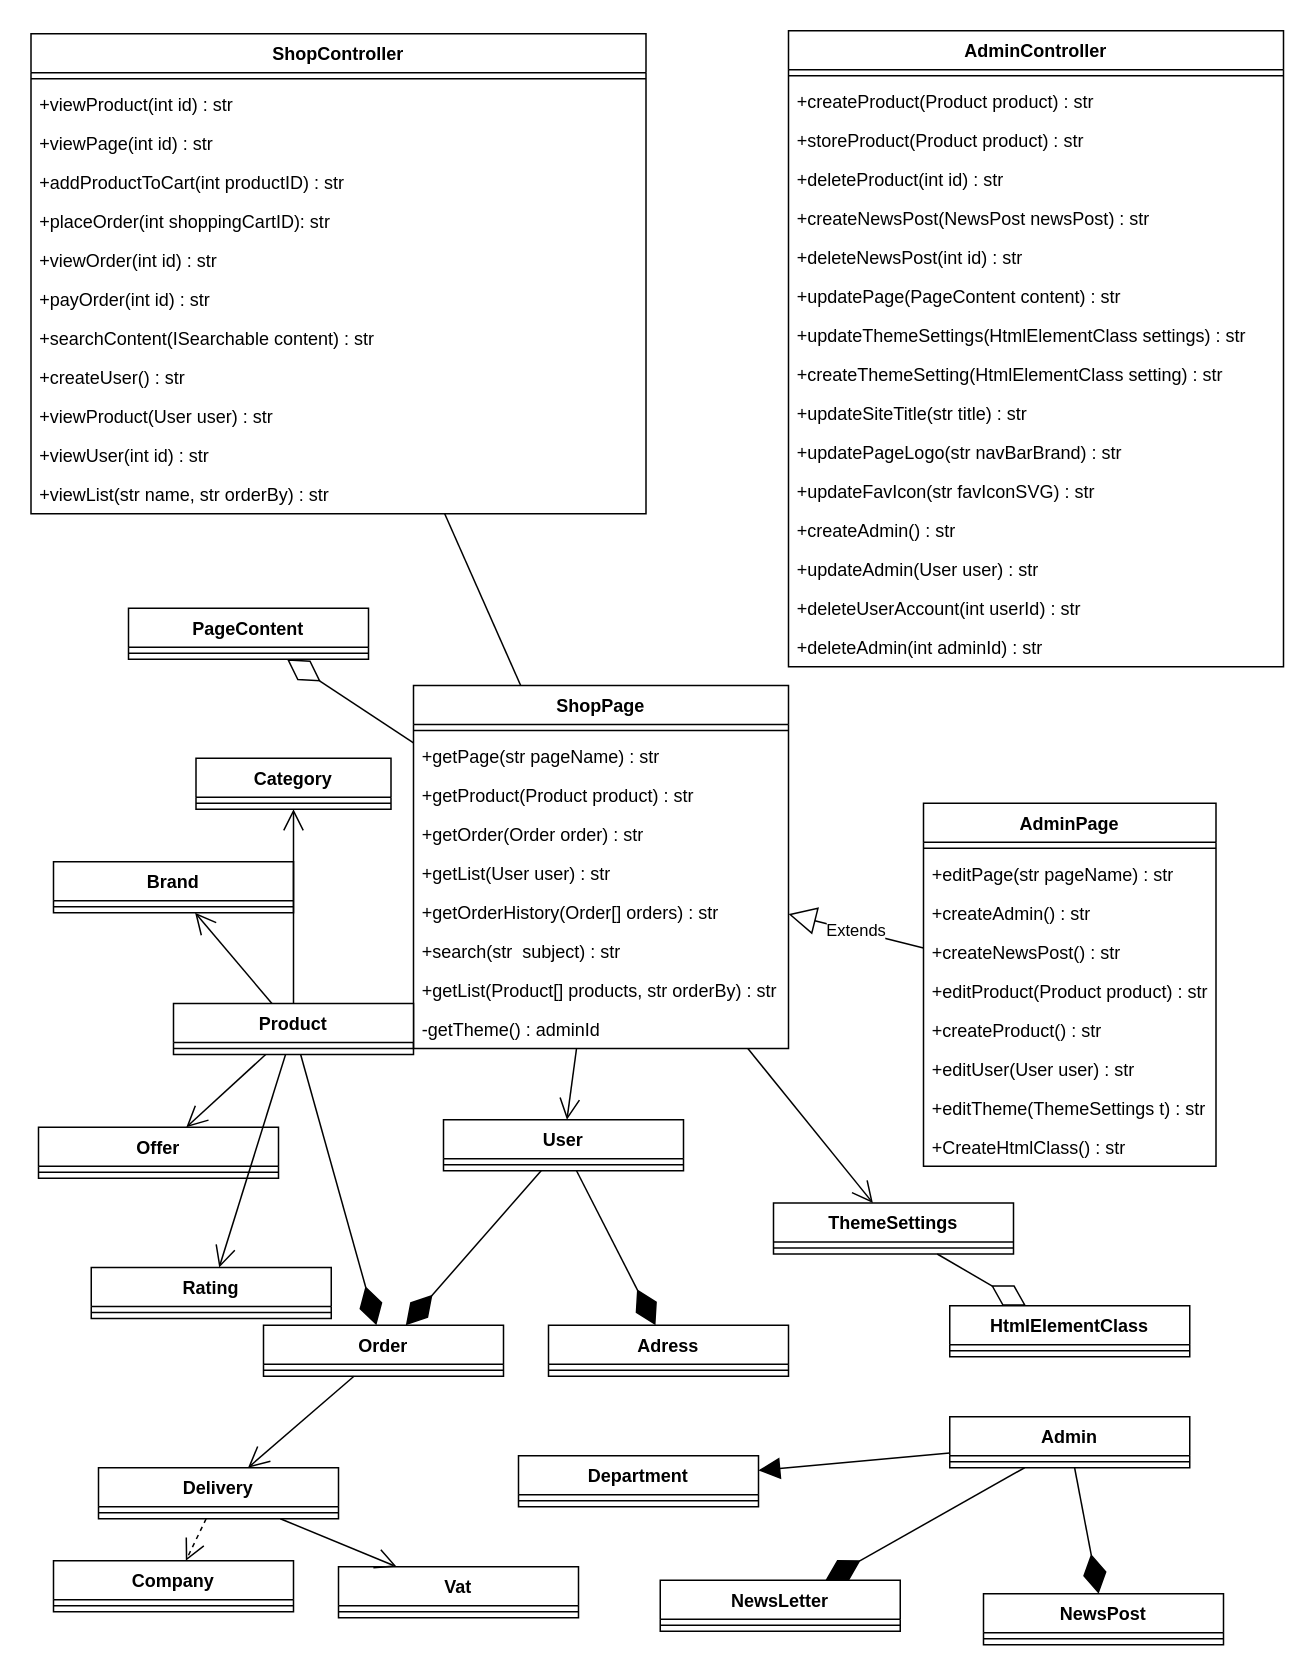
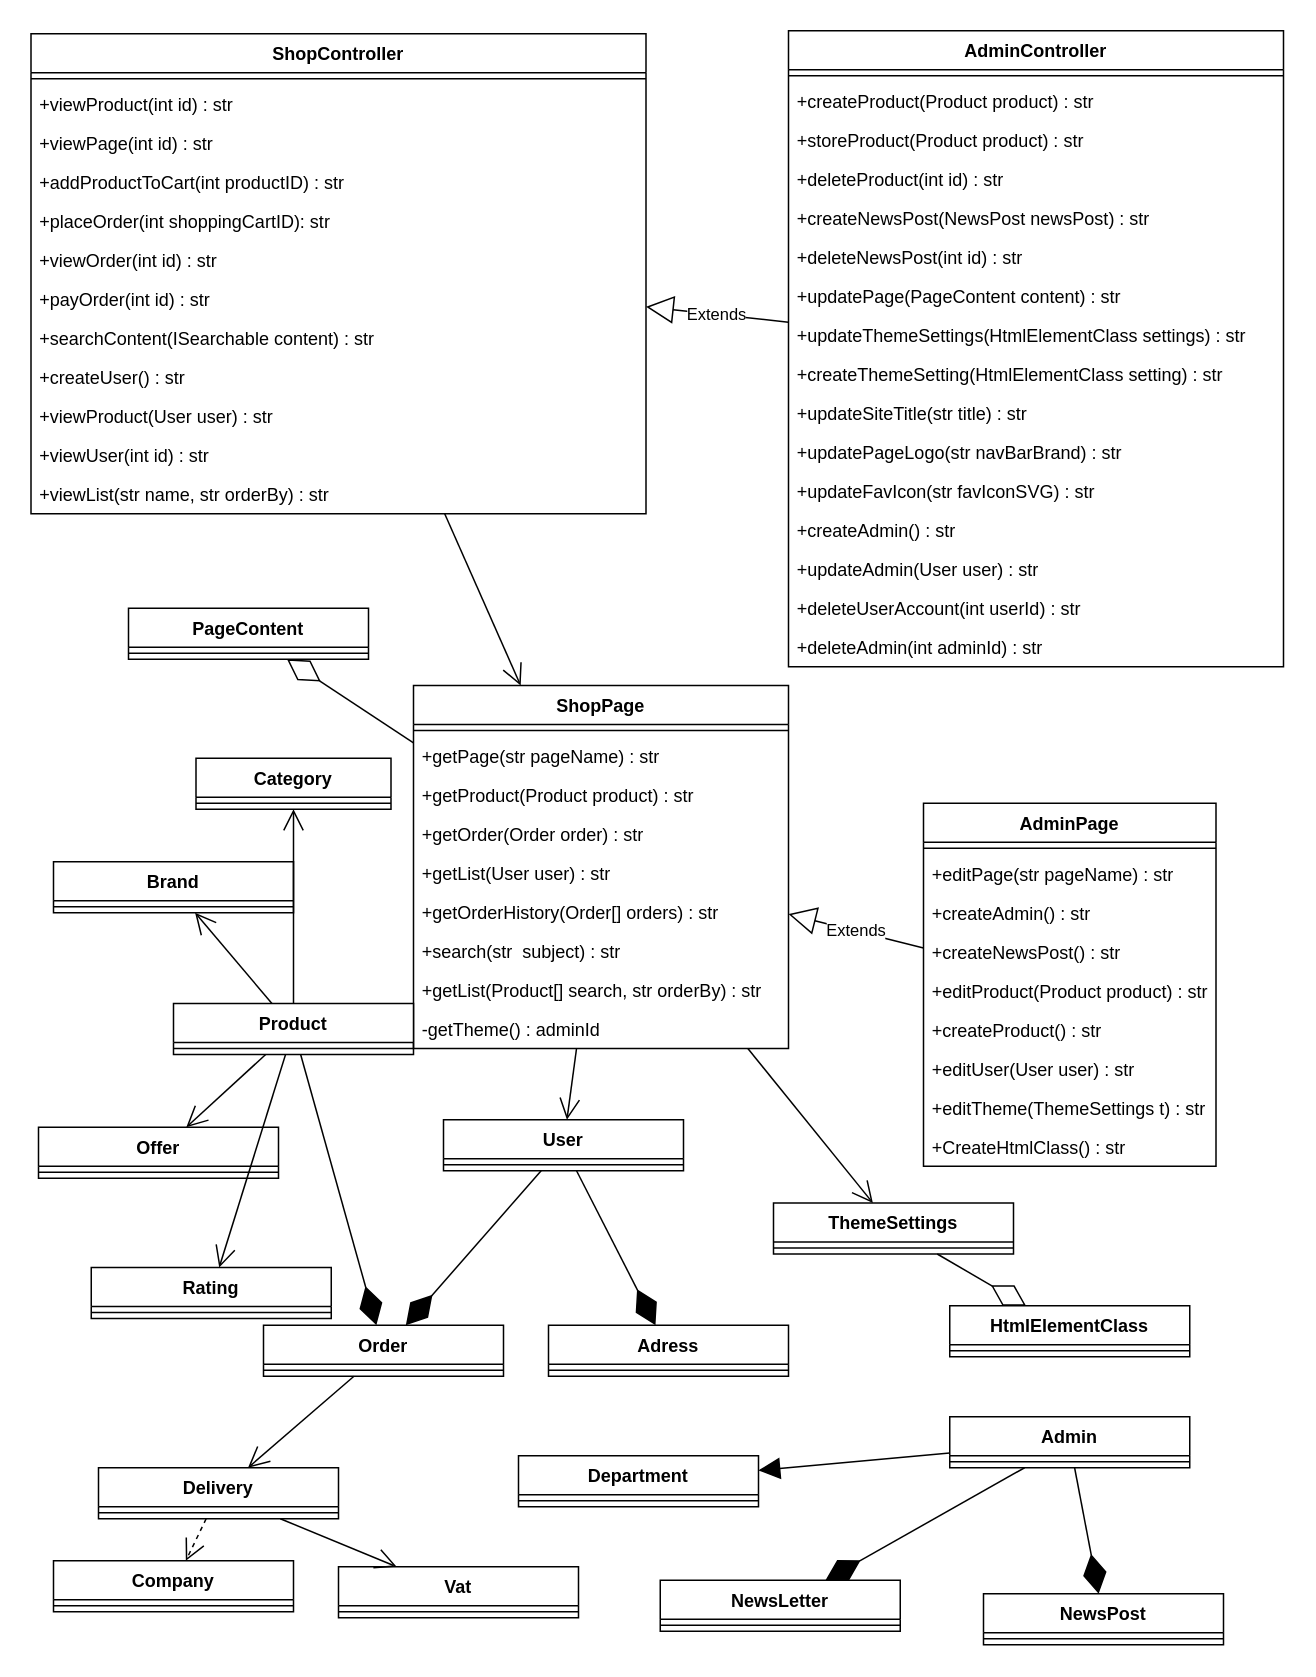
none -> (730, 316)
(518, 680) -> (517, 679)
(640, 991) -> (630, 991)
